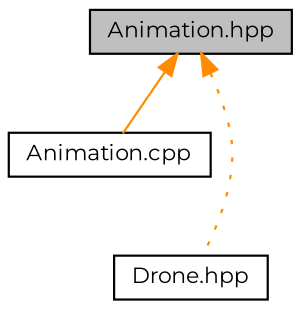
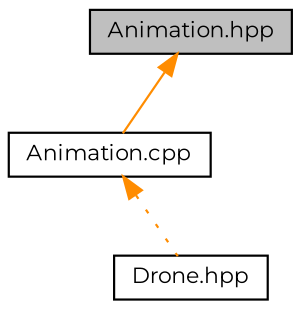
(232, 166) -> (157, 226)
